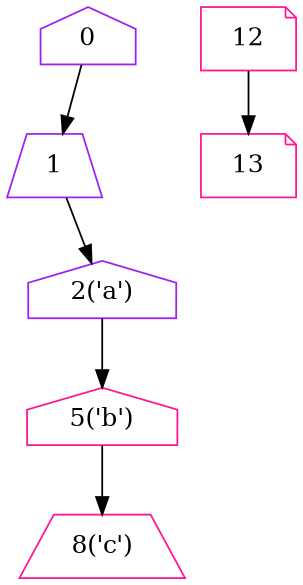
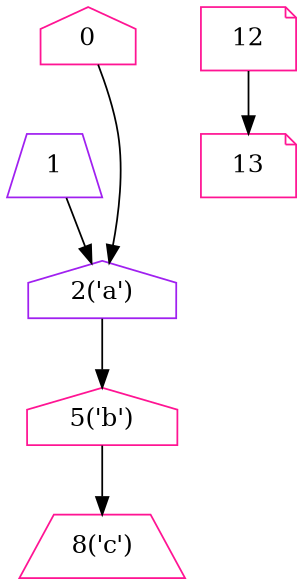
(88, 39) -> (88, 39)
(75, 91) -> (120, 154)
